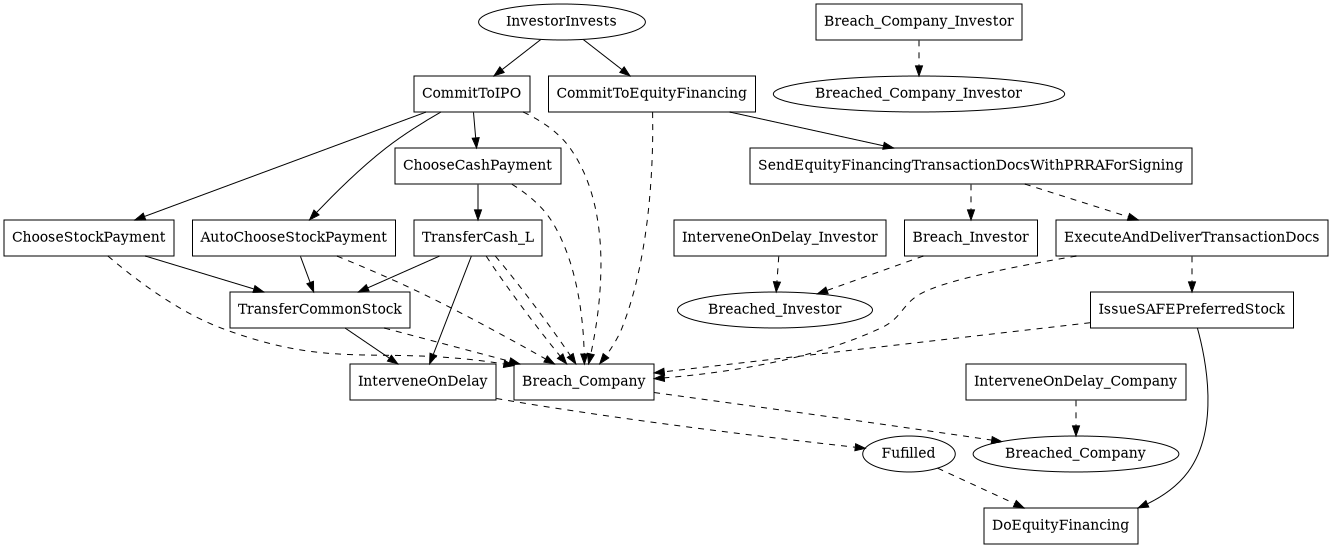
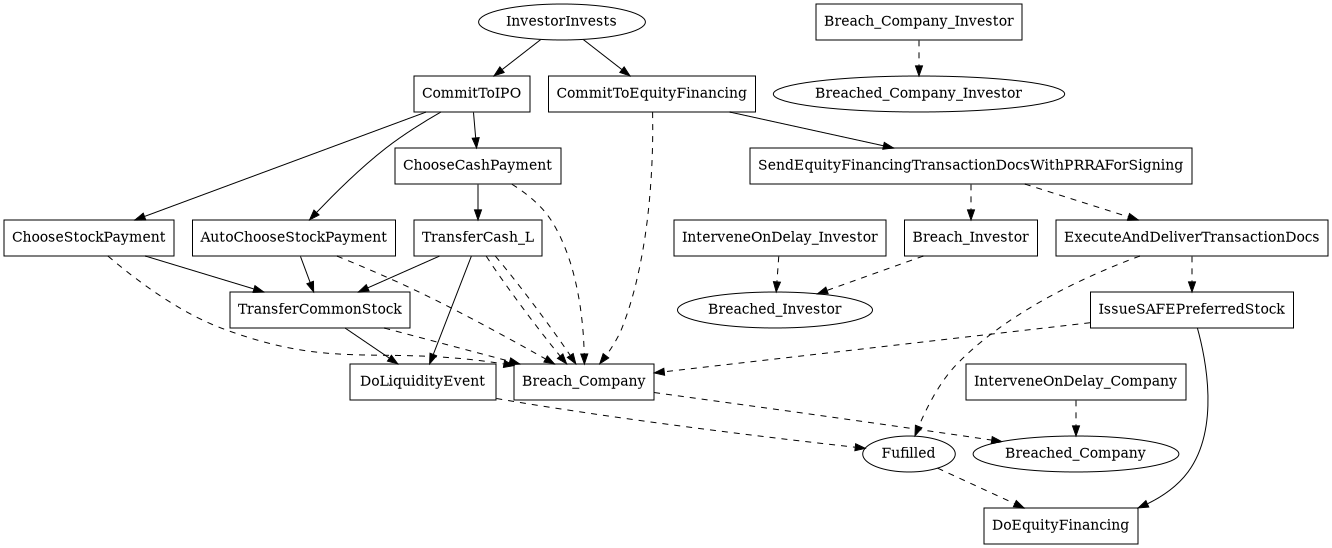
(597, 219) -> none
(876, 330) -> (1011, 320)
(423, 382) -> (423, 382)
